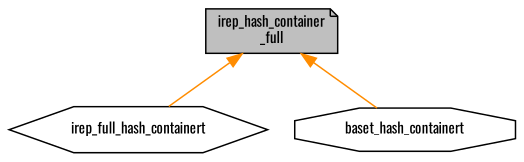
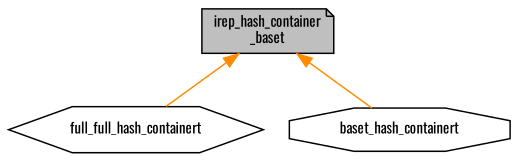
(272, 31) -> (268, 31)
(138, 130) -> (136, 130)
